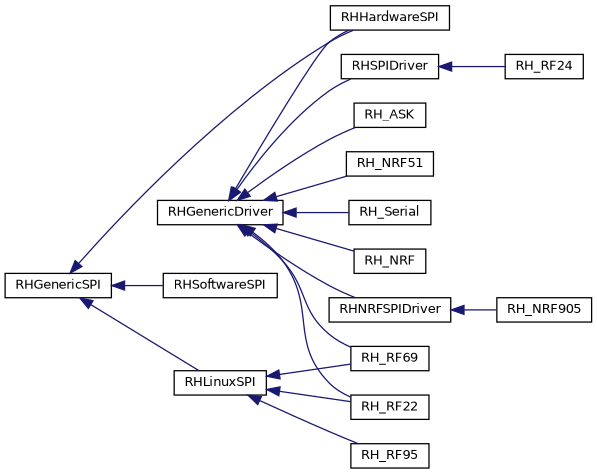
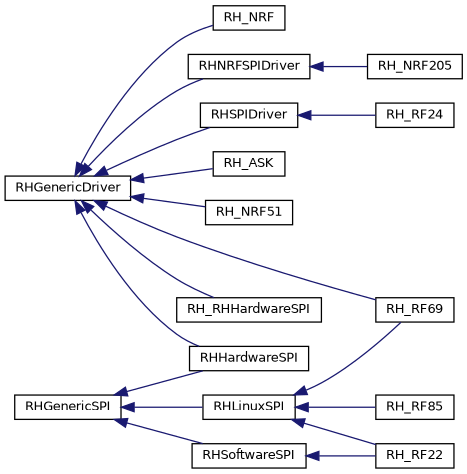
(390, 213) -> (249, 310)
(544, 310) -> (415, 67)
(303, 315) -> (347, 456)
(390, 456) -> (415, 407)
